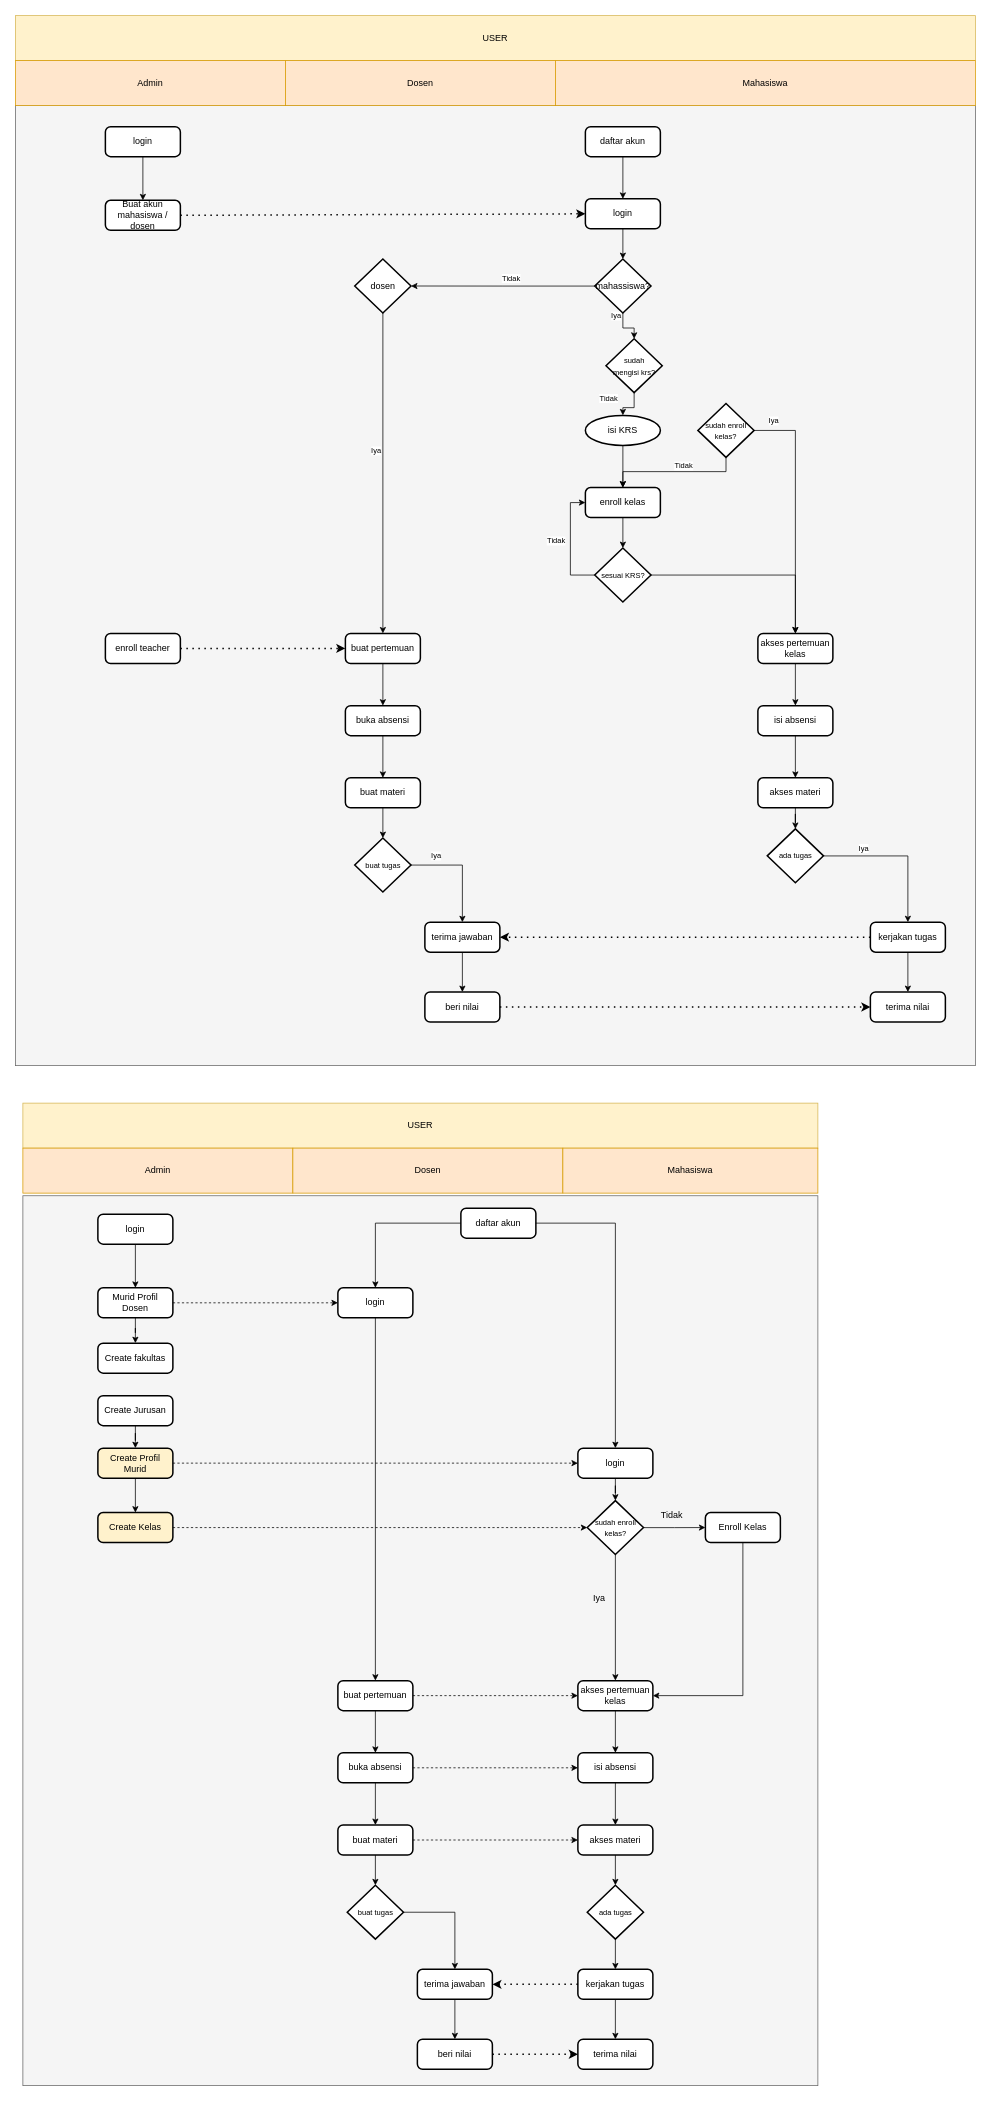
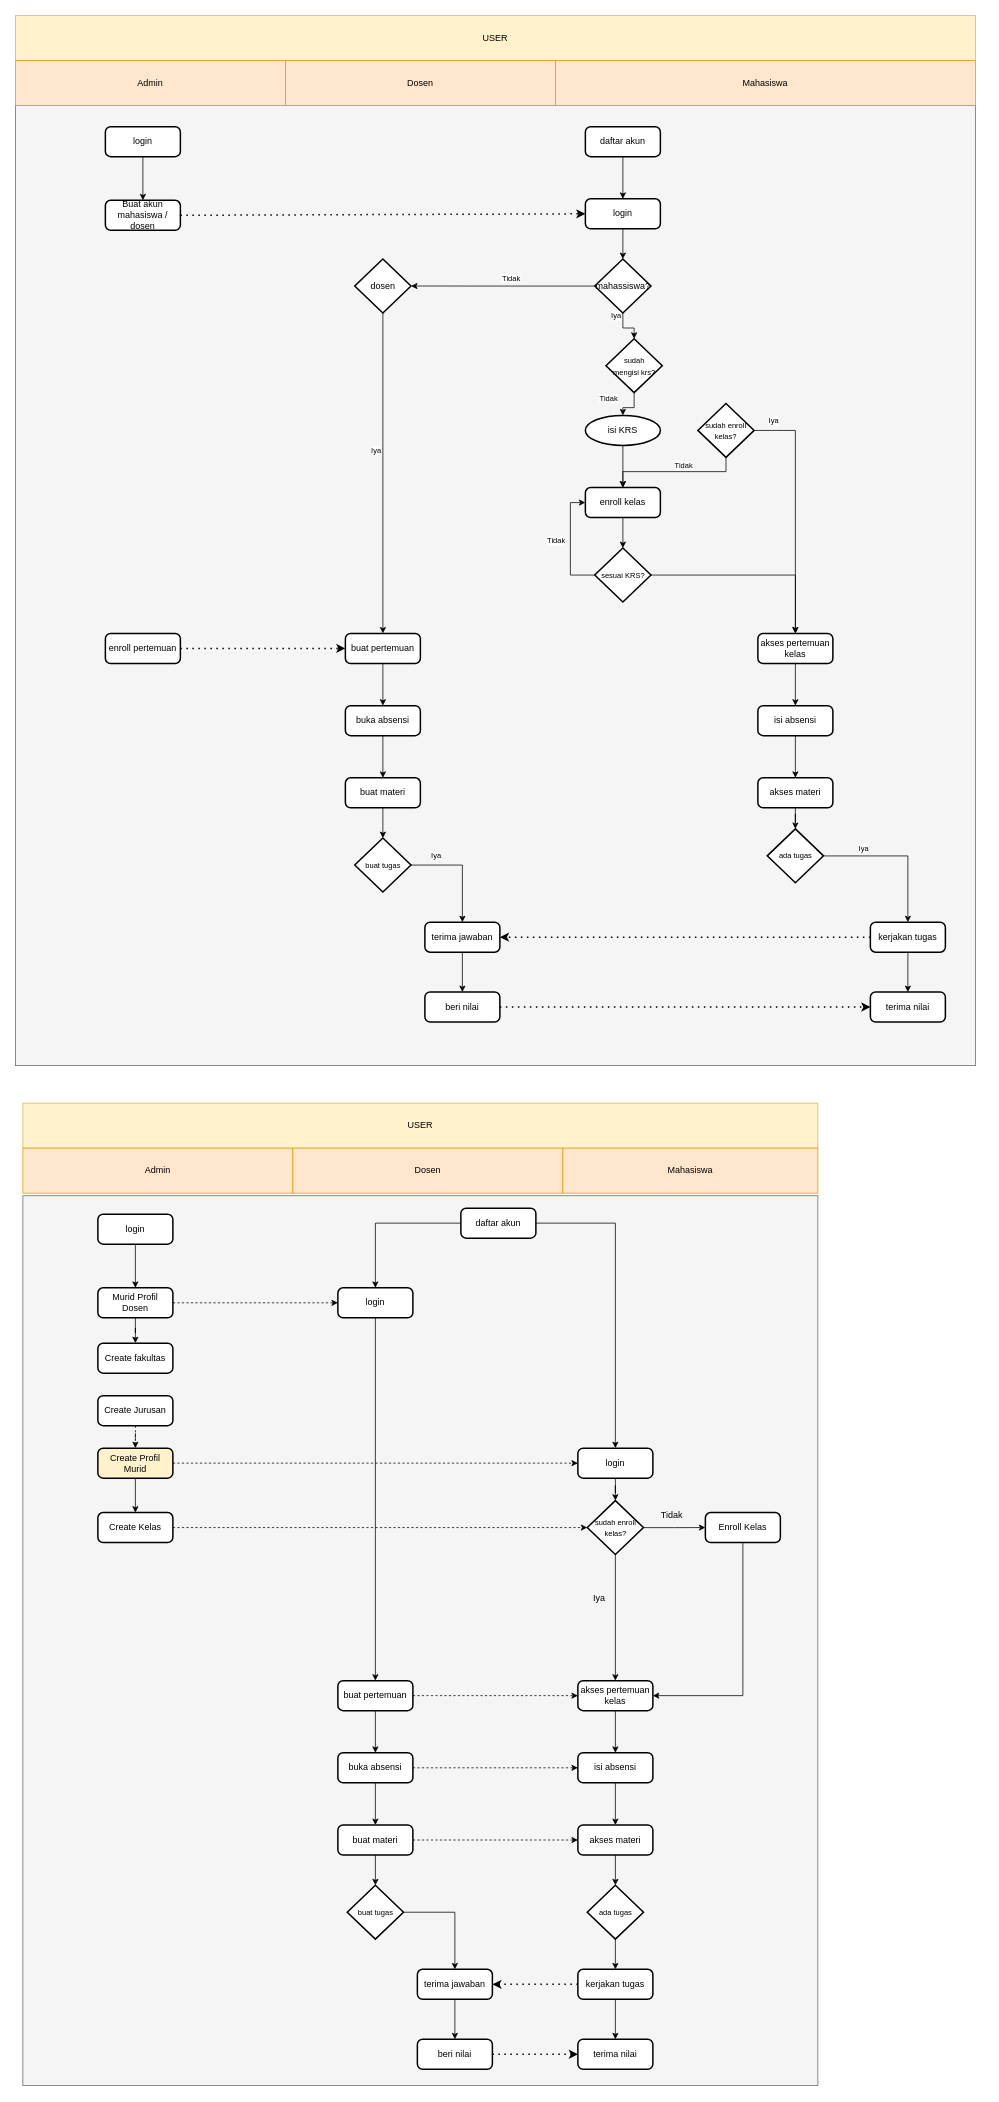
(143, 648) -> (143, 648)
(135, 1439) -> (135, 1439)
(135, 1527) -> (135, 1527)
